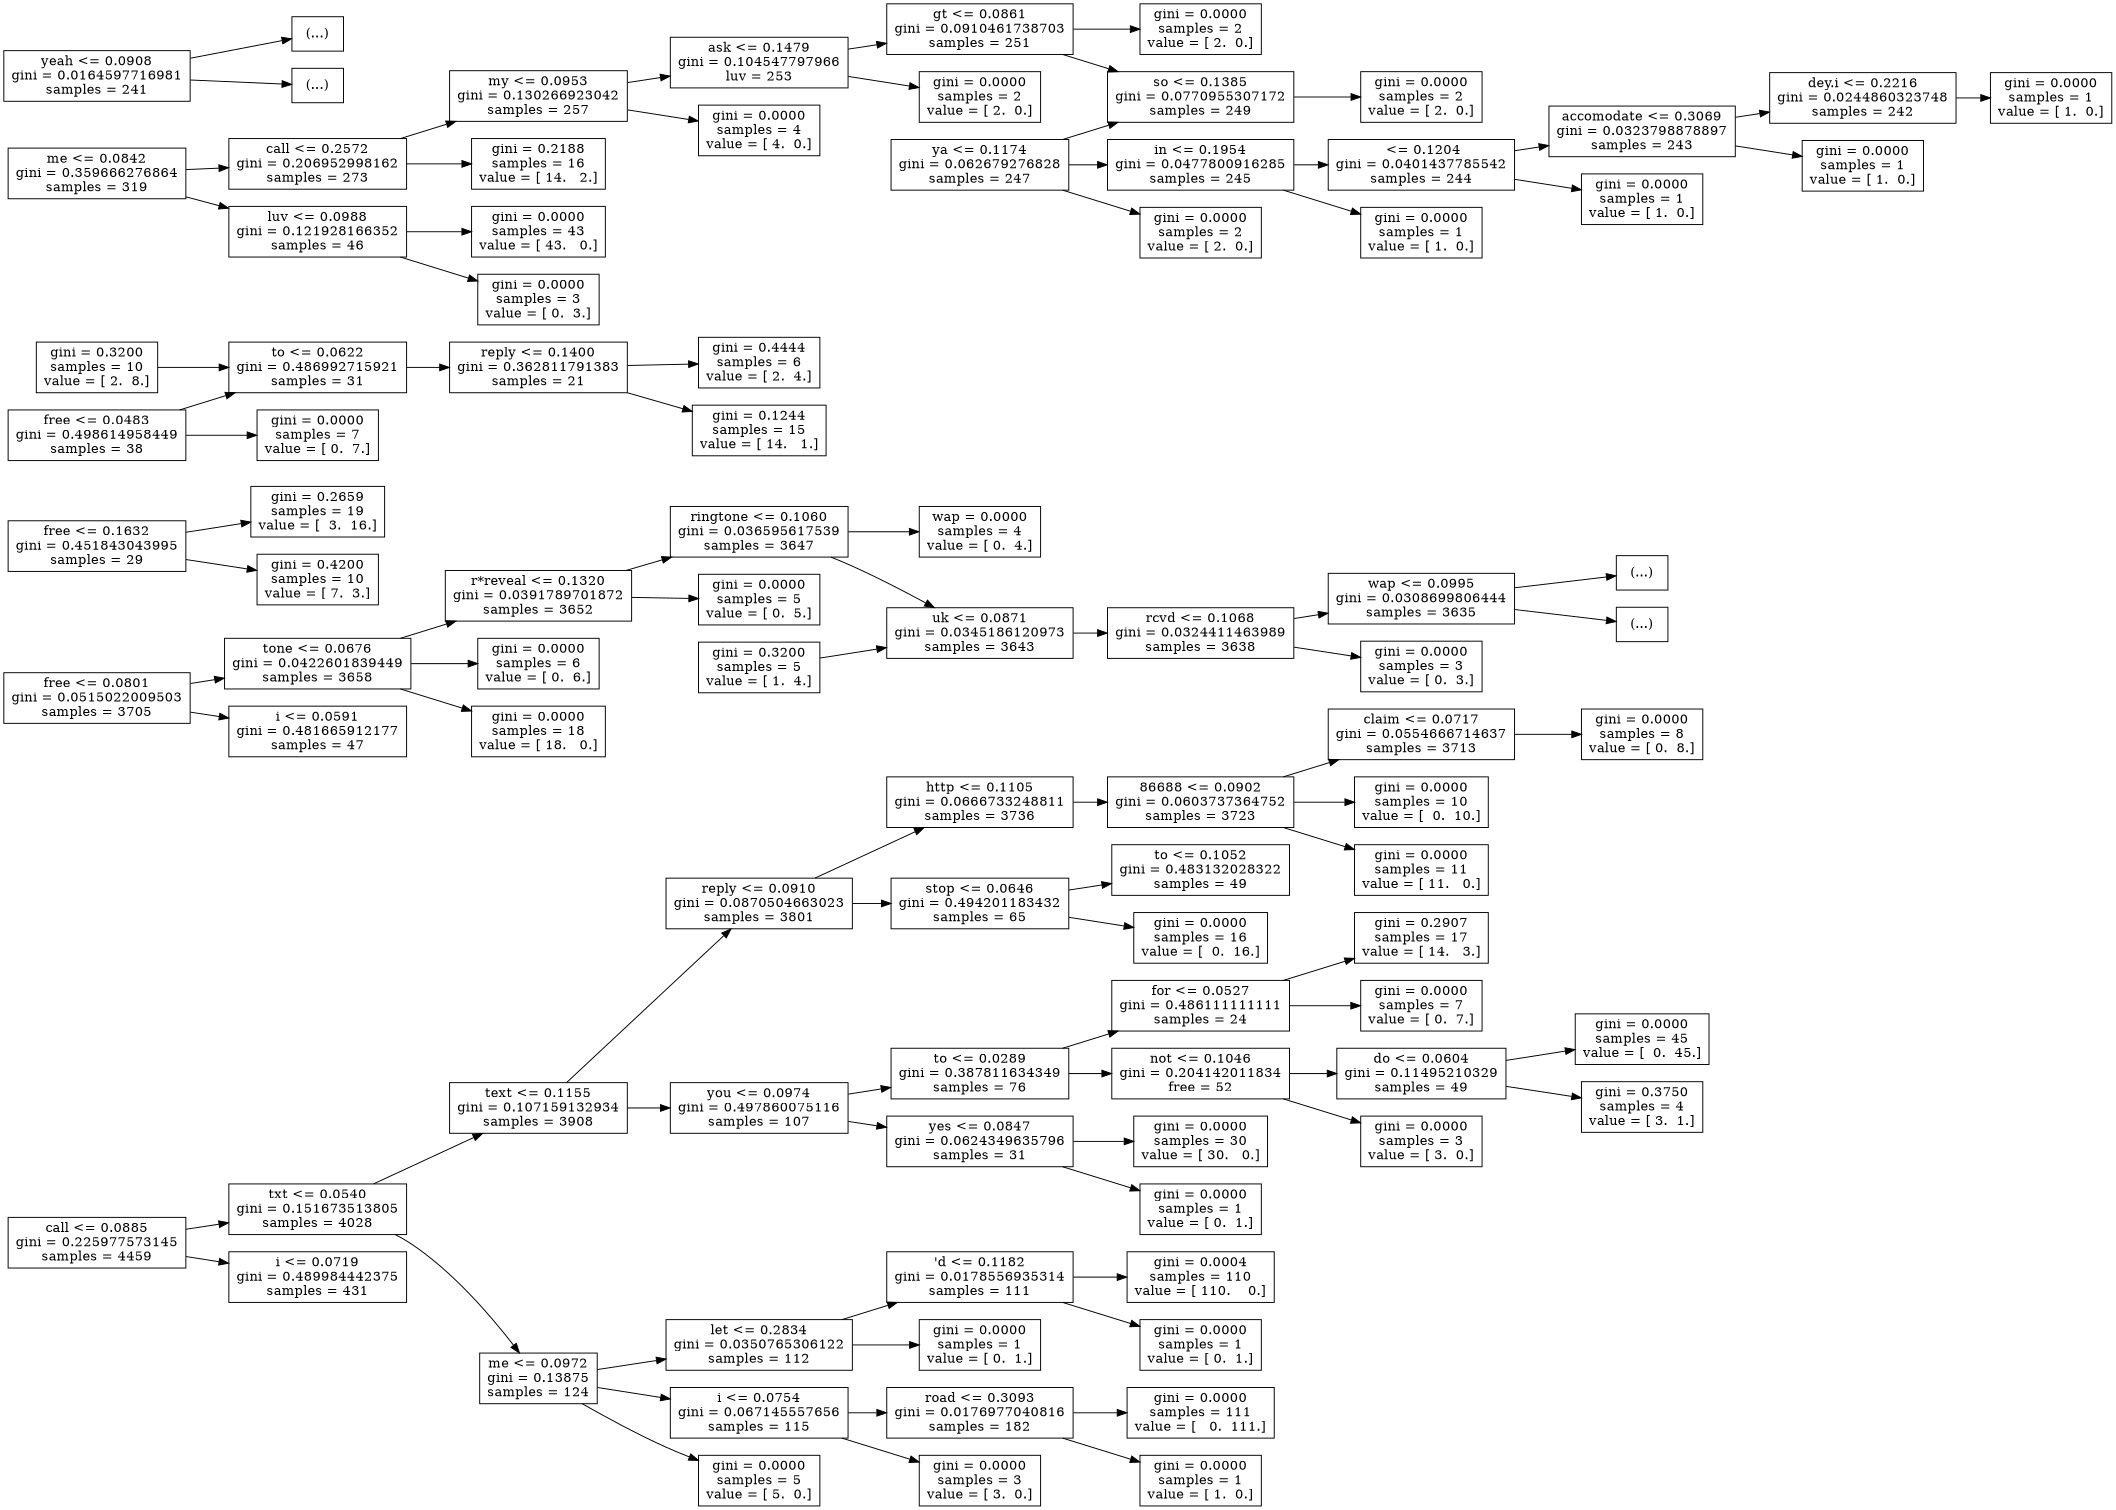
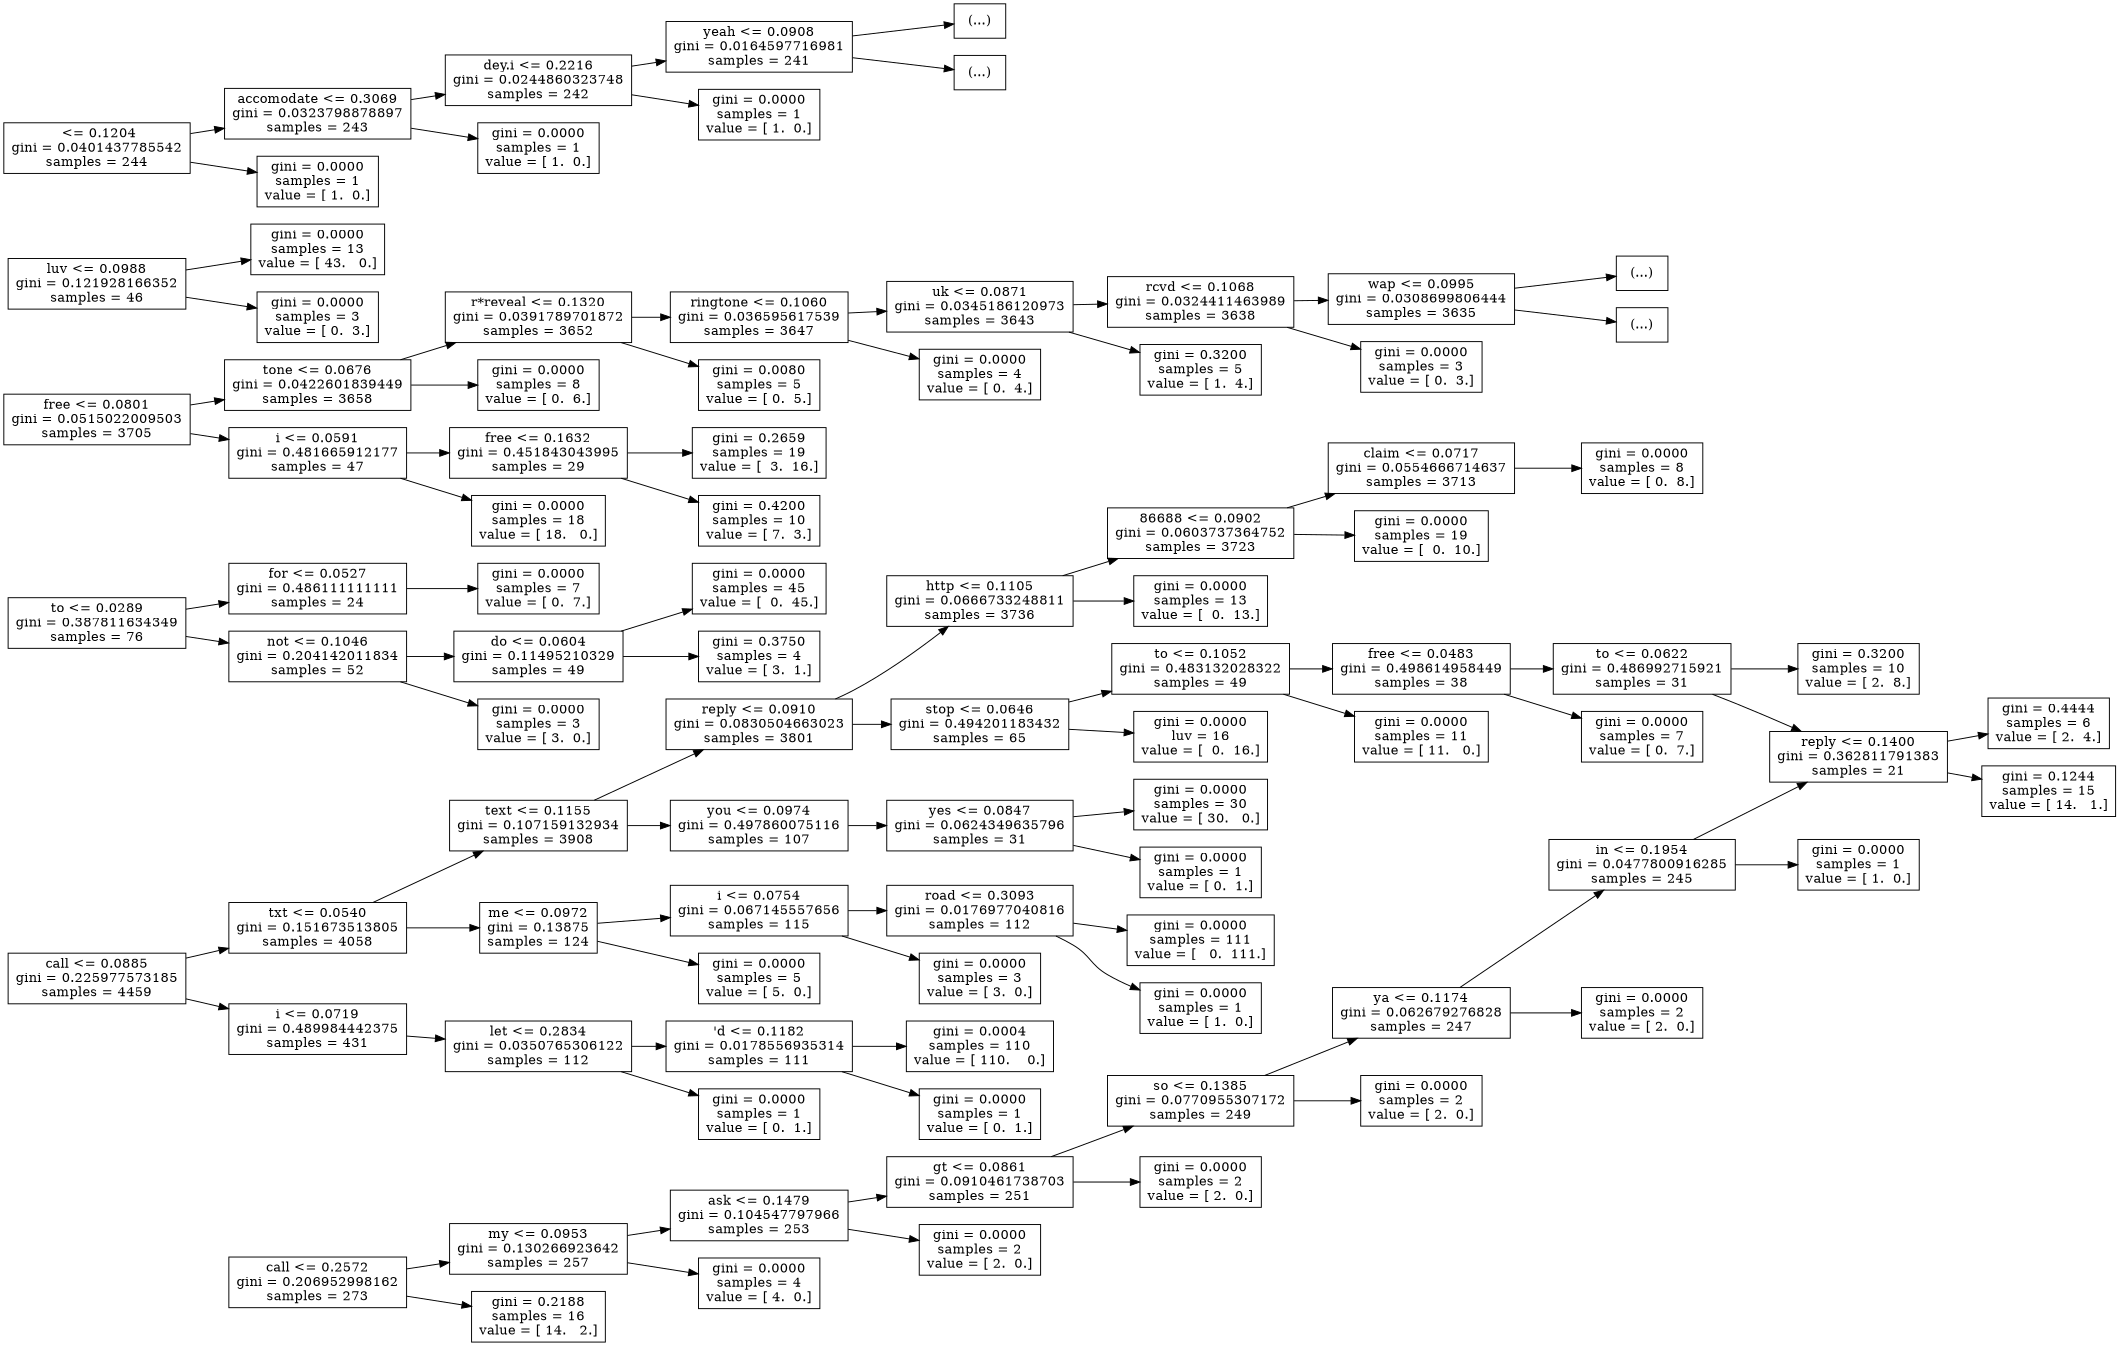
(759, 63) -> (759, 1215)
none -> (644, 64)
(538, 96) -> (538, 1249)
(1086, 132) -> (1307, 1059)
(1306, 165) -> (1746, 813)
(97, 173) -> none
(538, 232) -> (318, 249)
(188, 367) -> (1760, 669)
none -> (423, 453)
(980, 532) -> (980, 375)
(759, 600) -> (759, 385)
none -> (1201, 601)
(848, 654) -> (1100, 341)
(538, 664) -> (538, 385)
none -> (1306, 669)
(431, 699) -> (431, 488)
(1421, 802) -> (1421, 536)
(1314, 837) -> (1314, 704)
(759, 903) -> (759, 724)
(1201, 938) -> (1201, 737)
(1421, 938) -> none
(1201, 1074) -> (318, 656)
(865, 1092) -> none
(318, 1209) -> (318, 928)
(97, 1243) -> (97, 978)
(627, 1365) -> (421, 1037)
(980, 1413) -> (980, 911)
